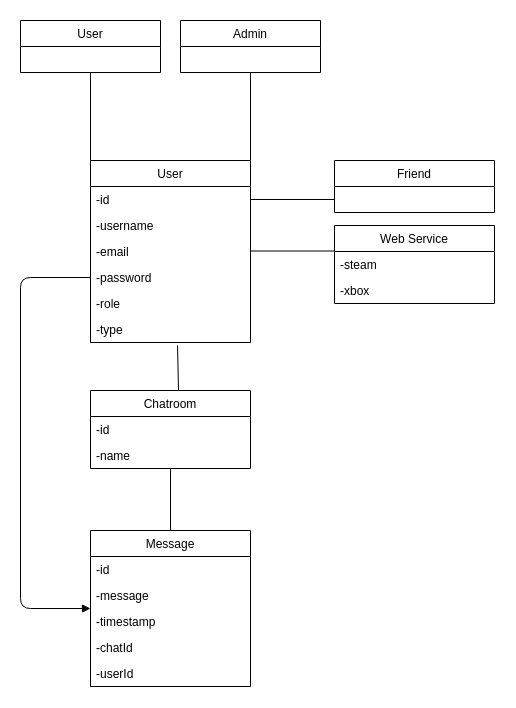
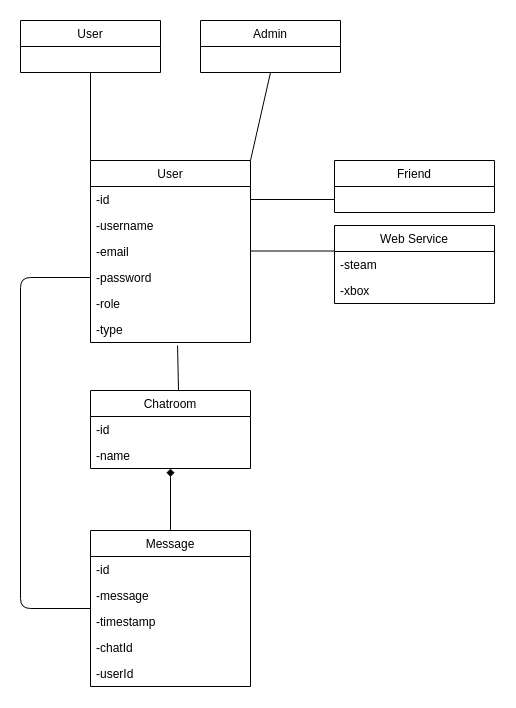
(251, 47) -> (271, 47)
(171, 473) -> (171, 477)
(81, 609) -> (84, 609)
